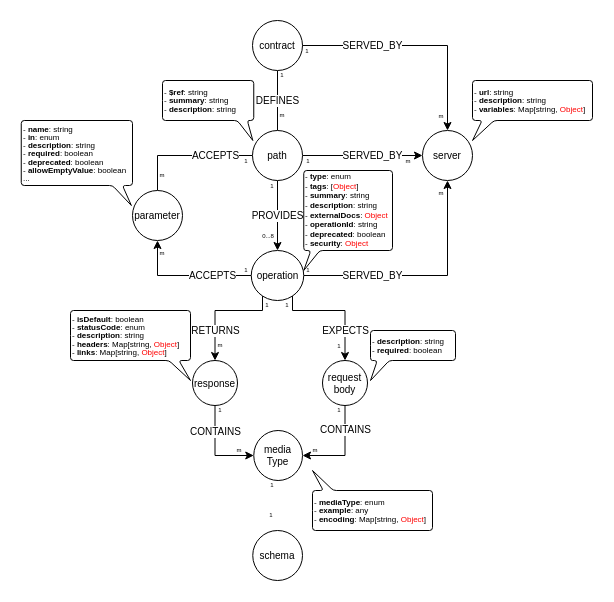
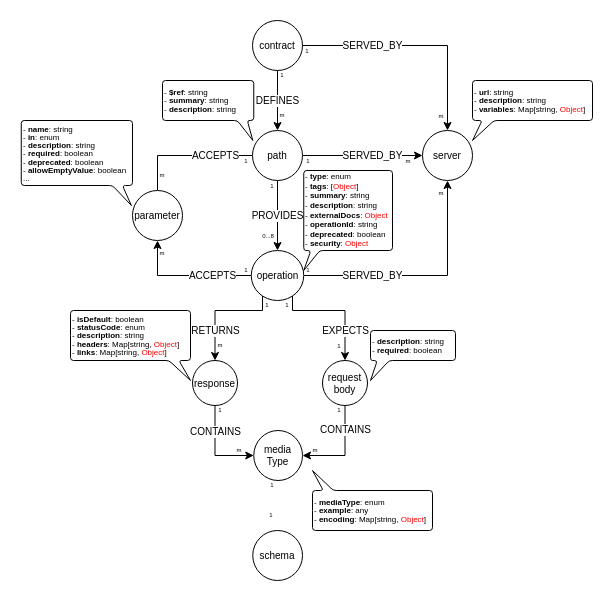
(278, 124) -> (278, 122)
